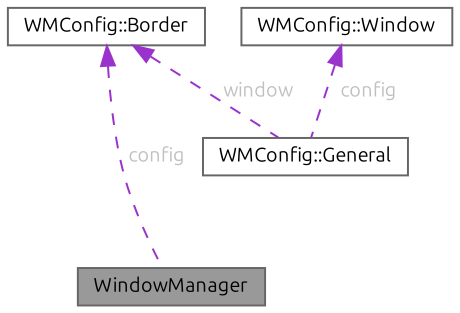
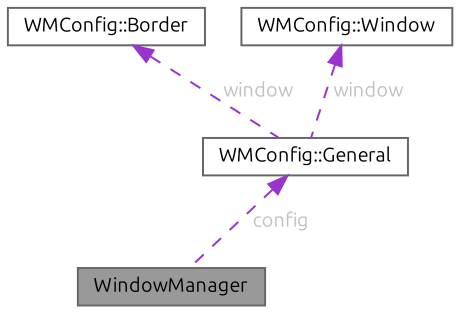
(367, 92) -> (367, 92)
(123, 170) -> (231, 228)
